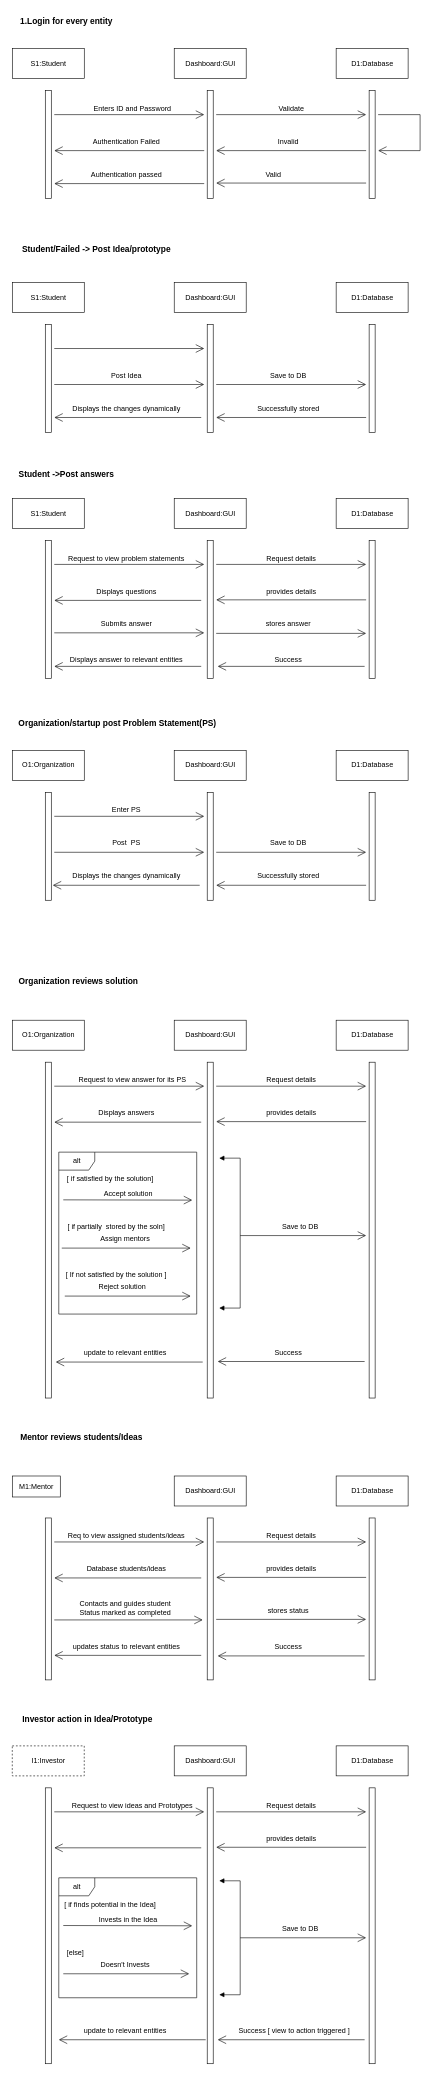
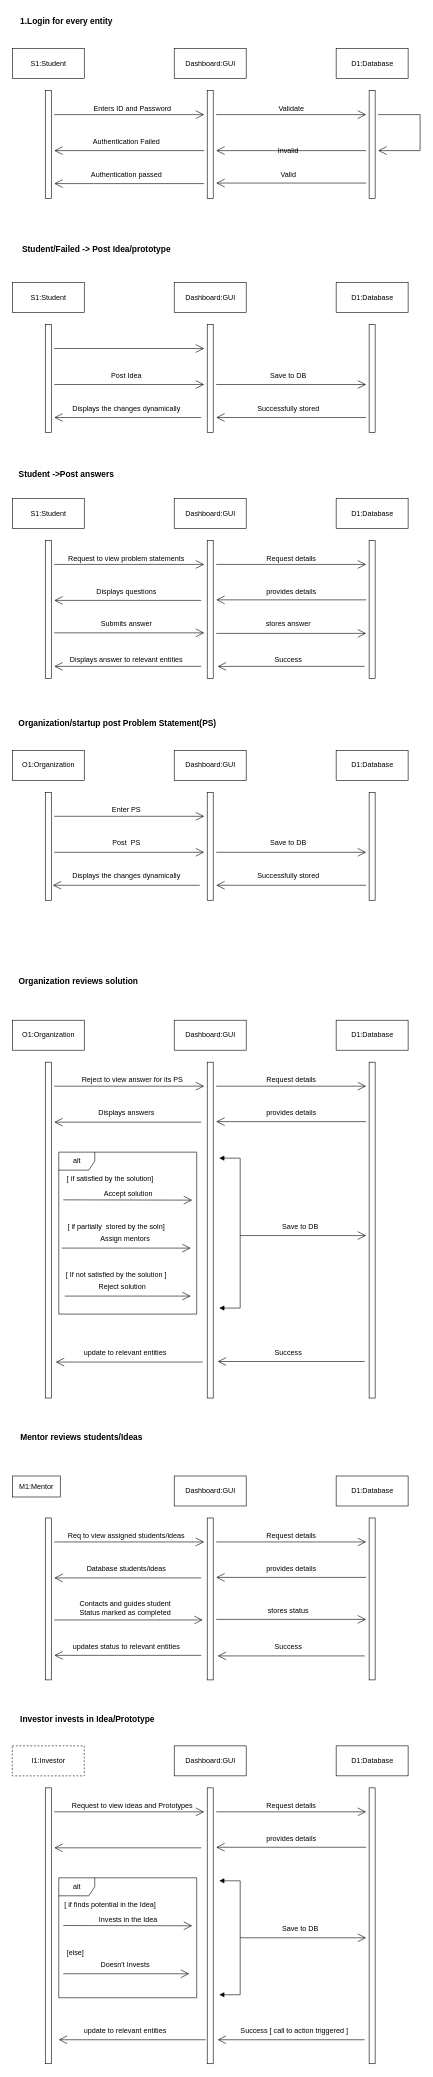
(288, 141) -> (288, 150)
(273, 174) -> (288, 174)
(133, 1080) -> (133, 1080)
(88, 1719) -> (88, 1719)
(295, 2031) -> (295, 2031)
